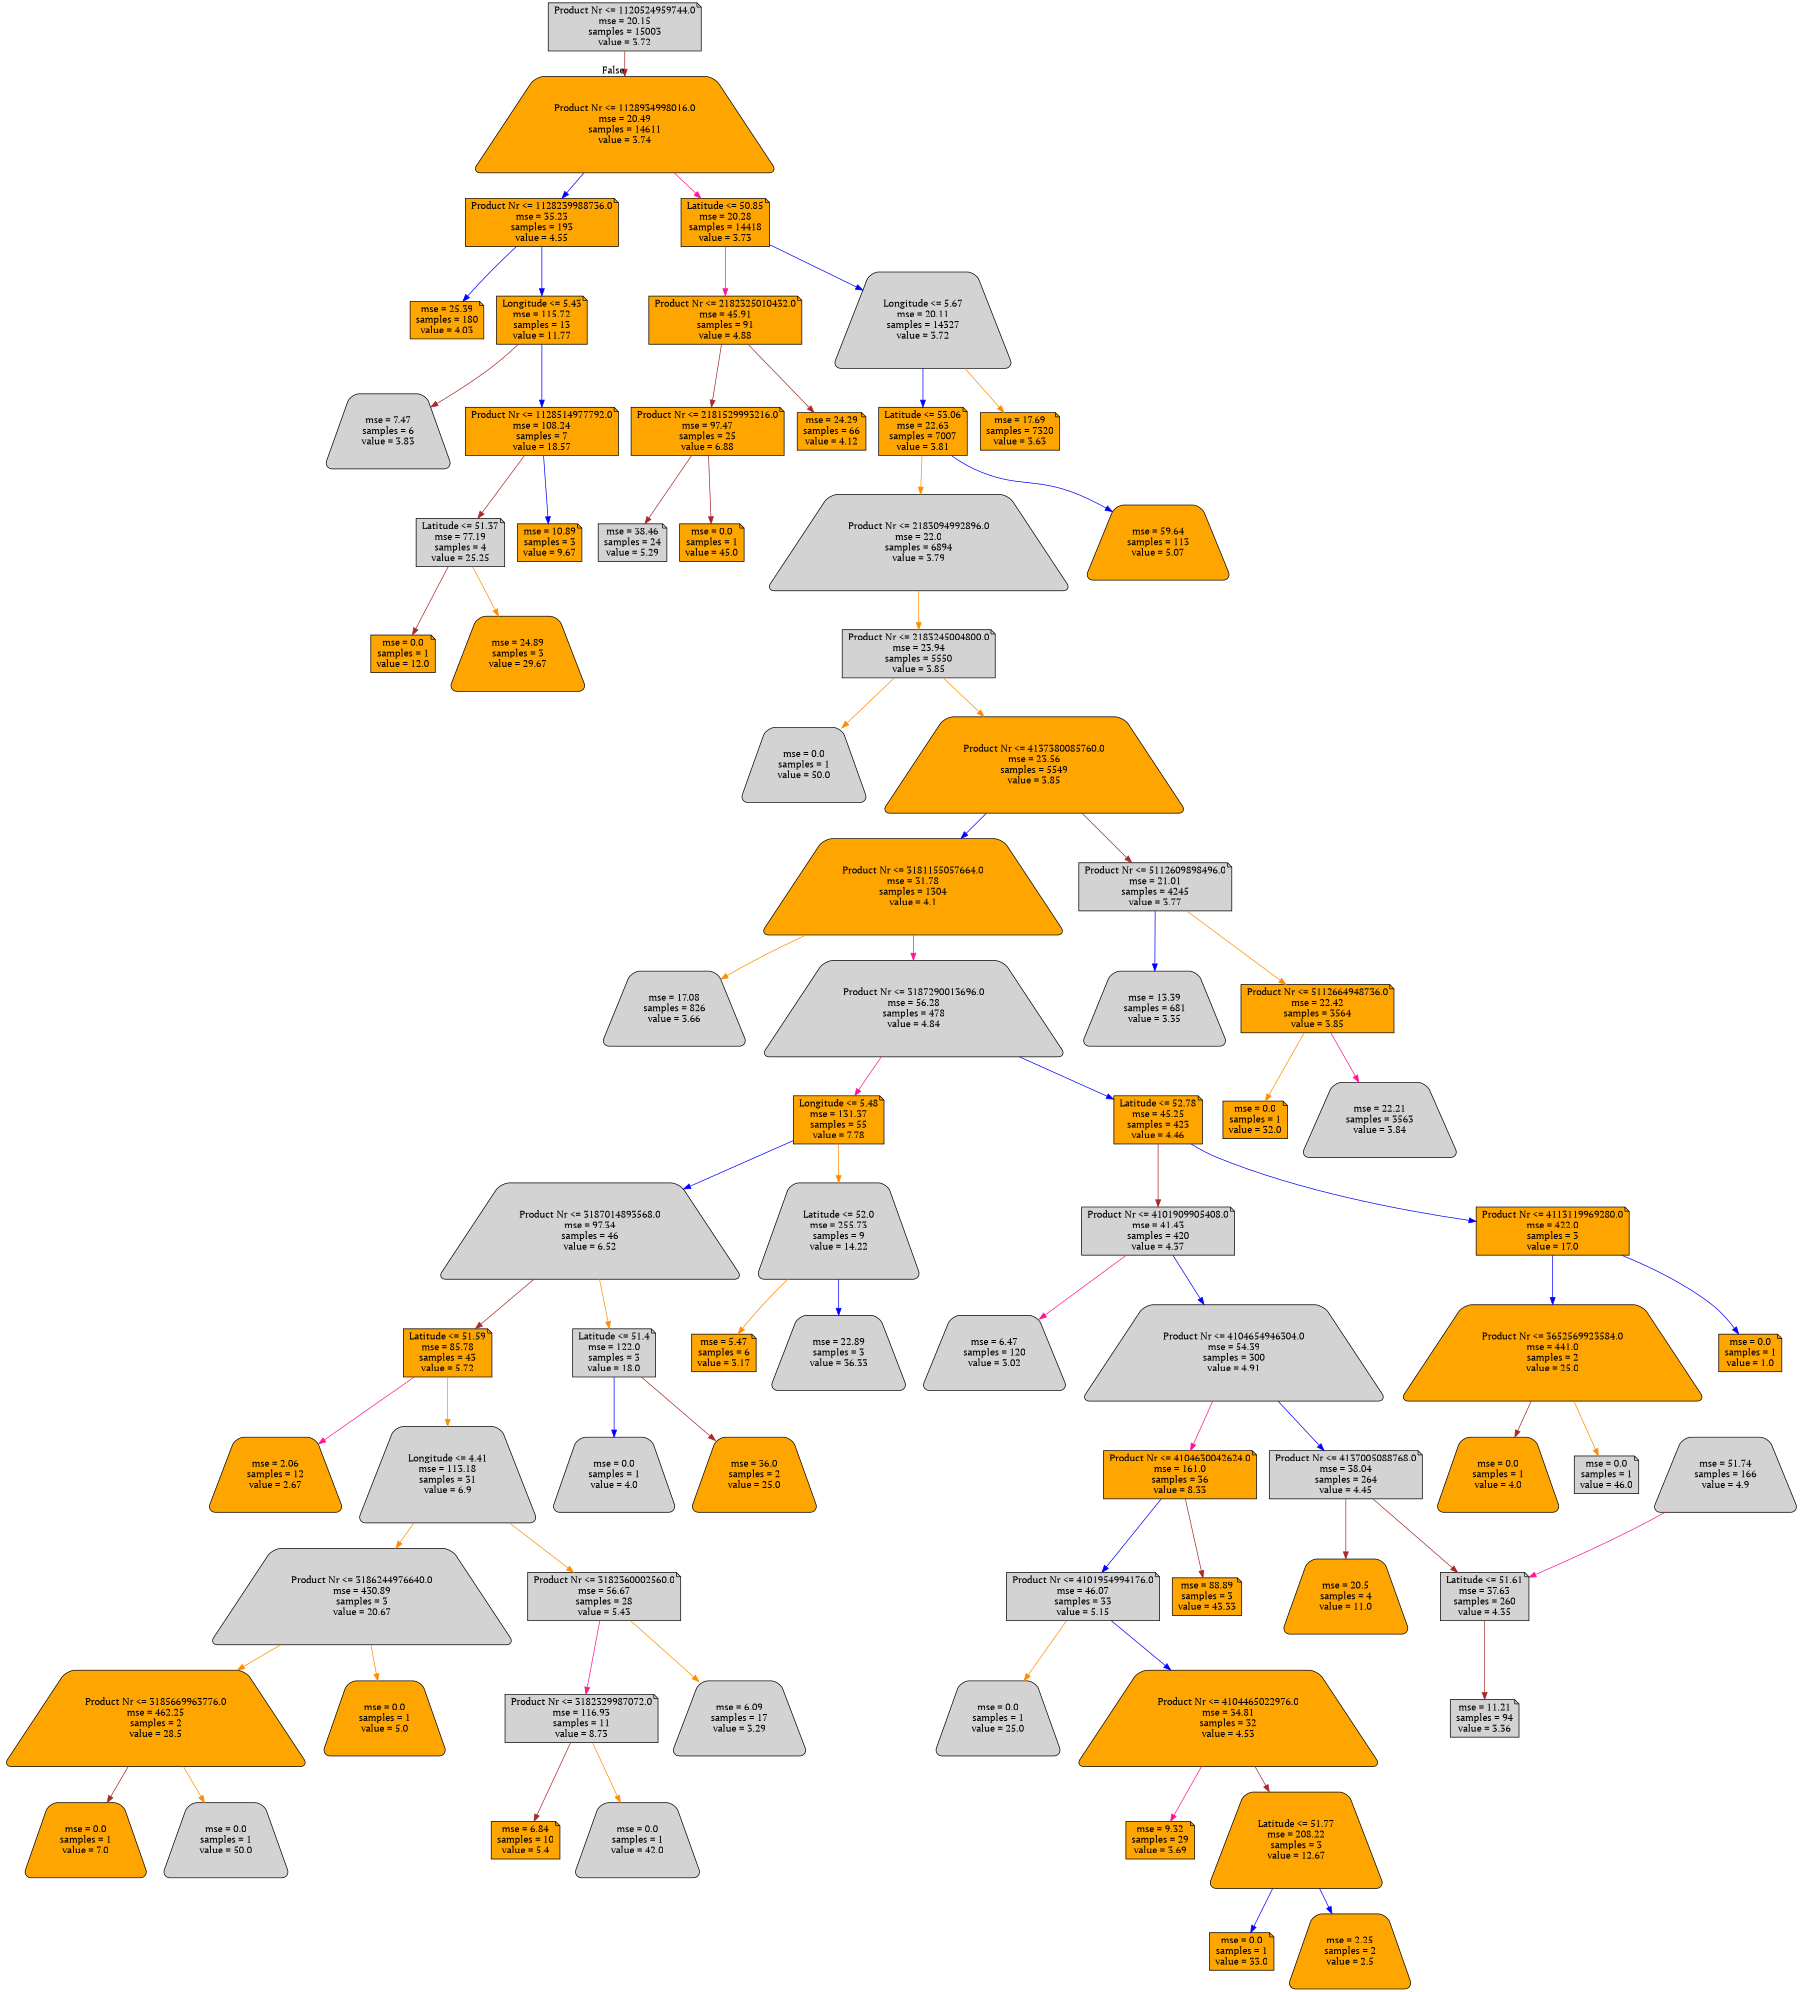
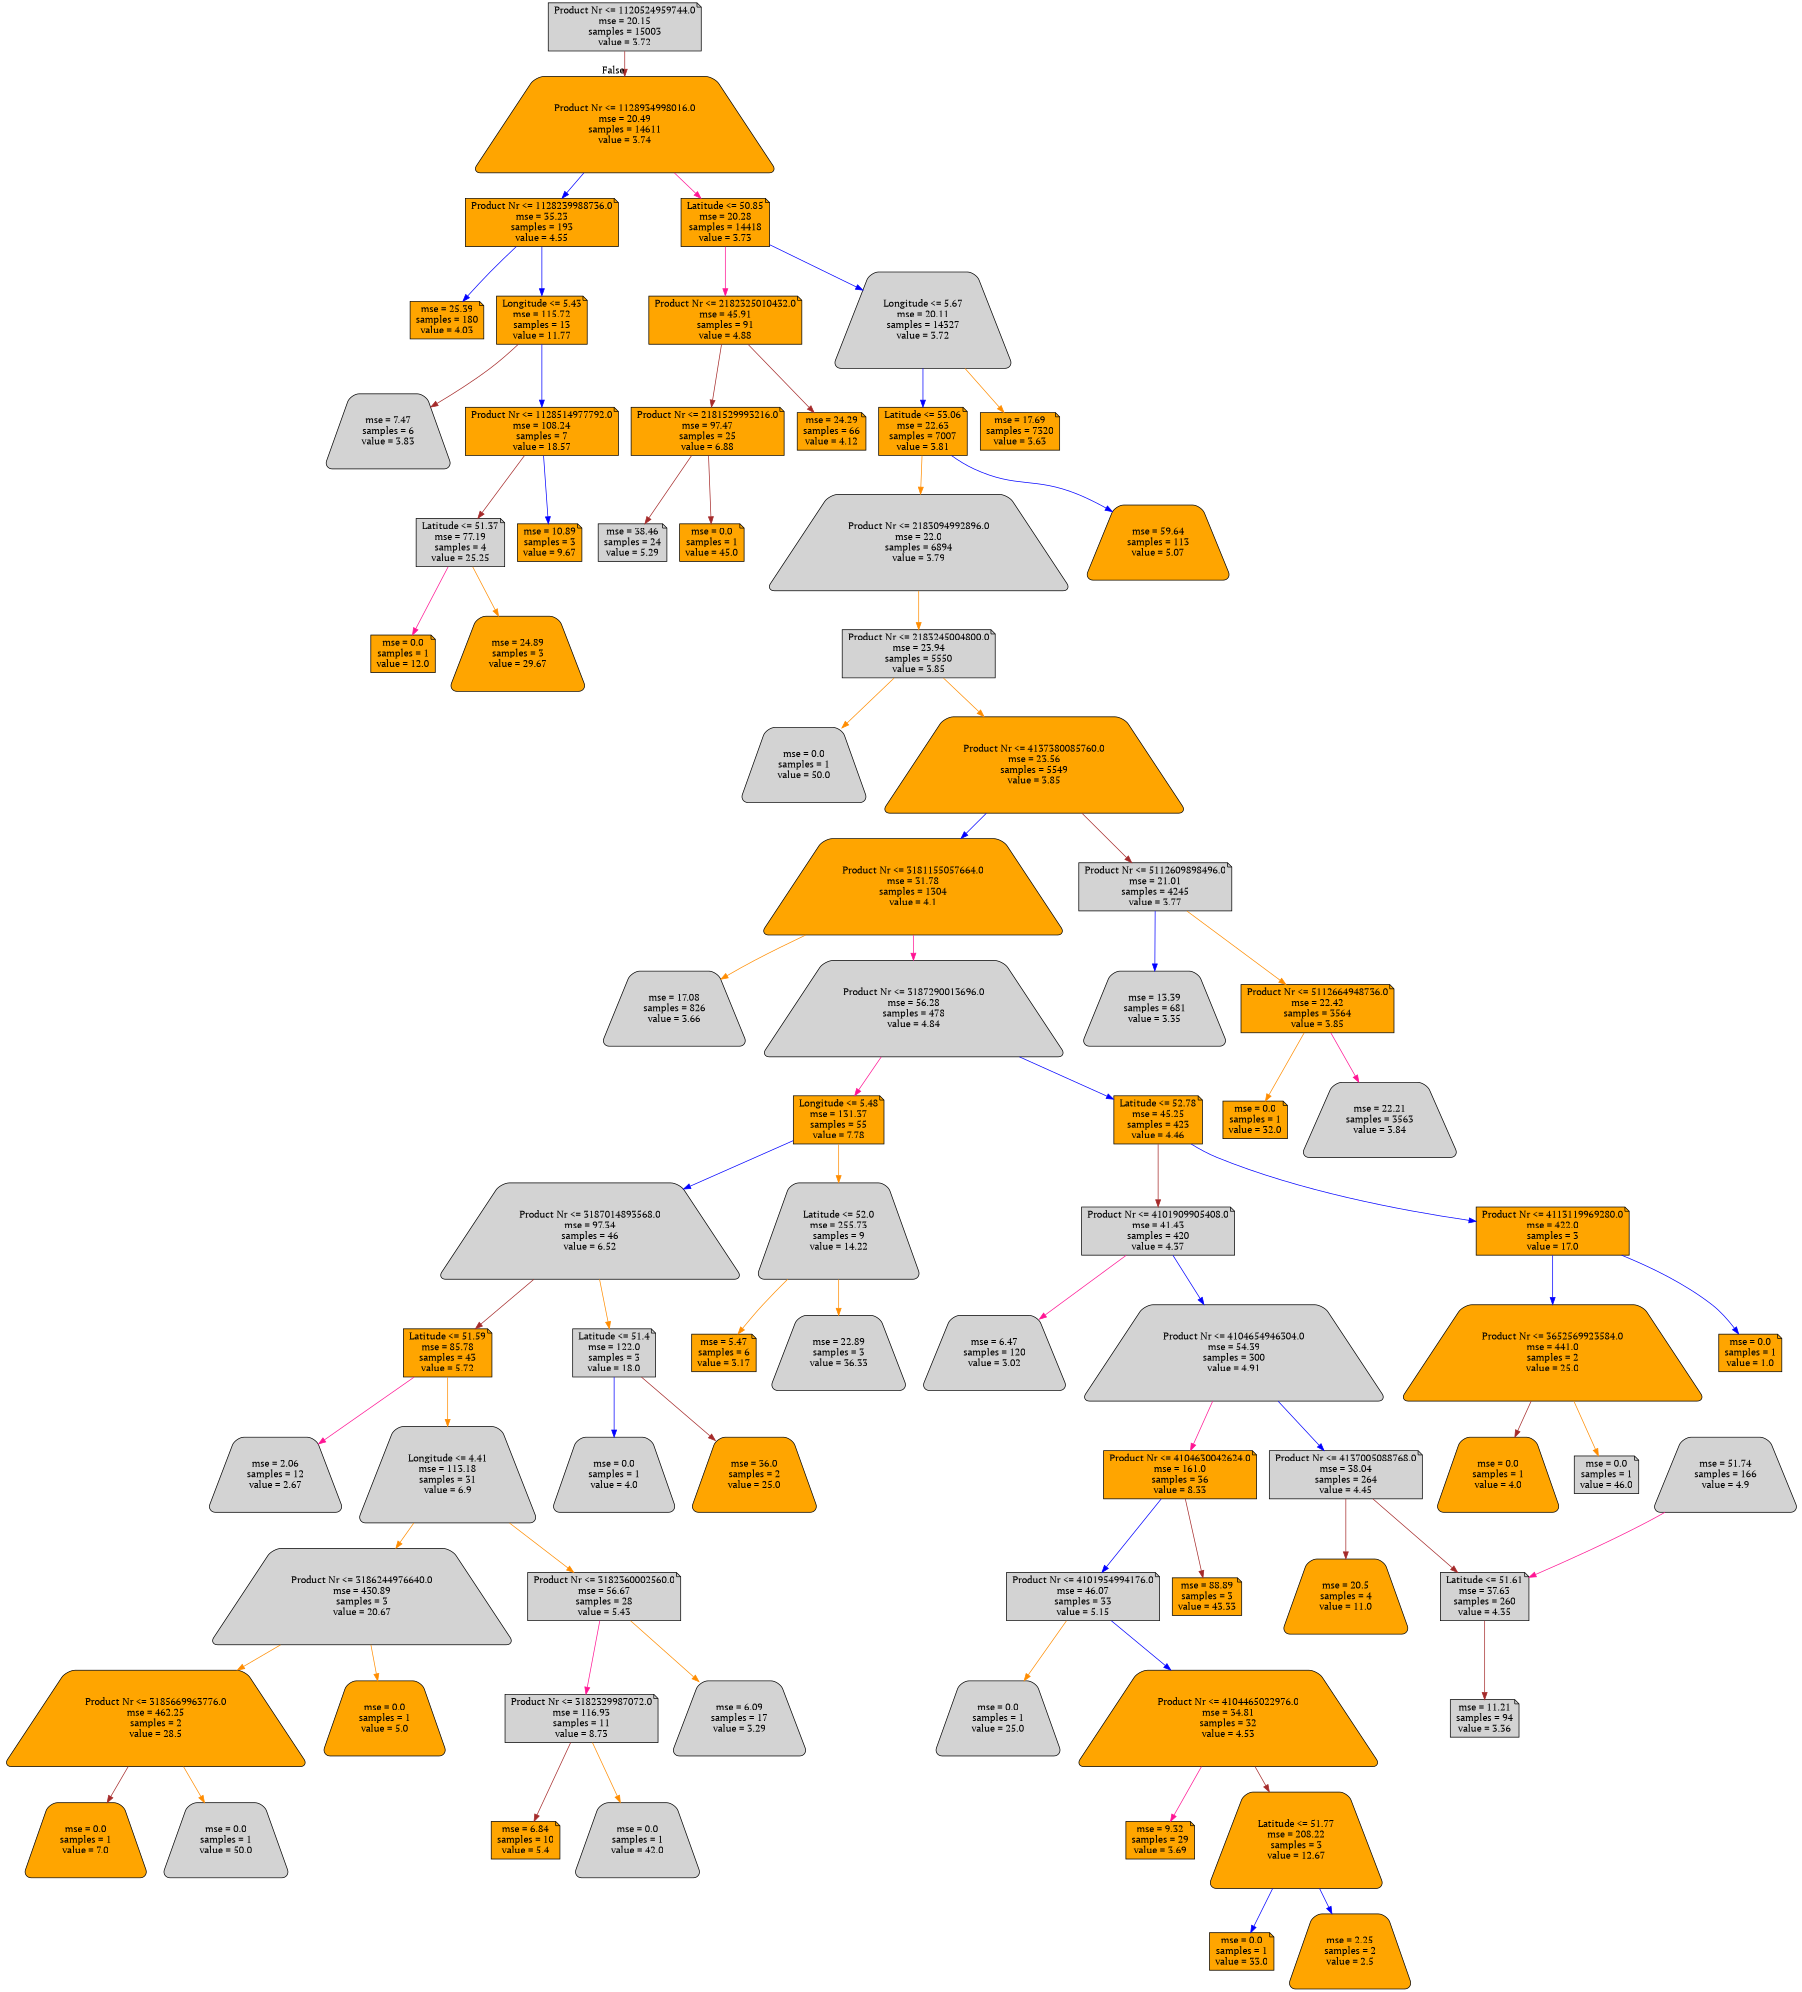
(432, 598) -> (432, 598)
(839, 1294) -> (839, 1294)
(276, 1475) -> (276, 1475)
